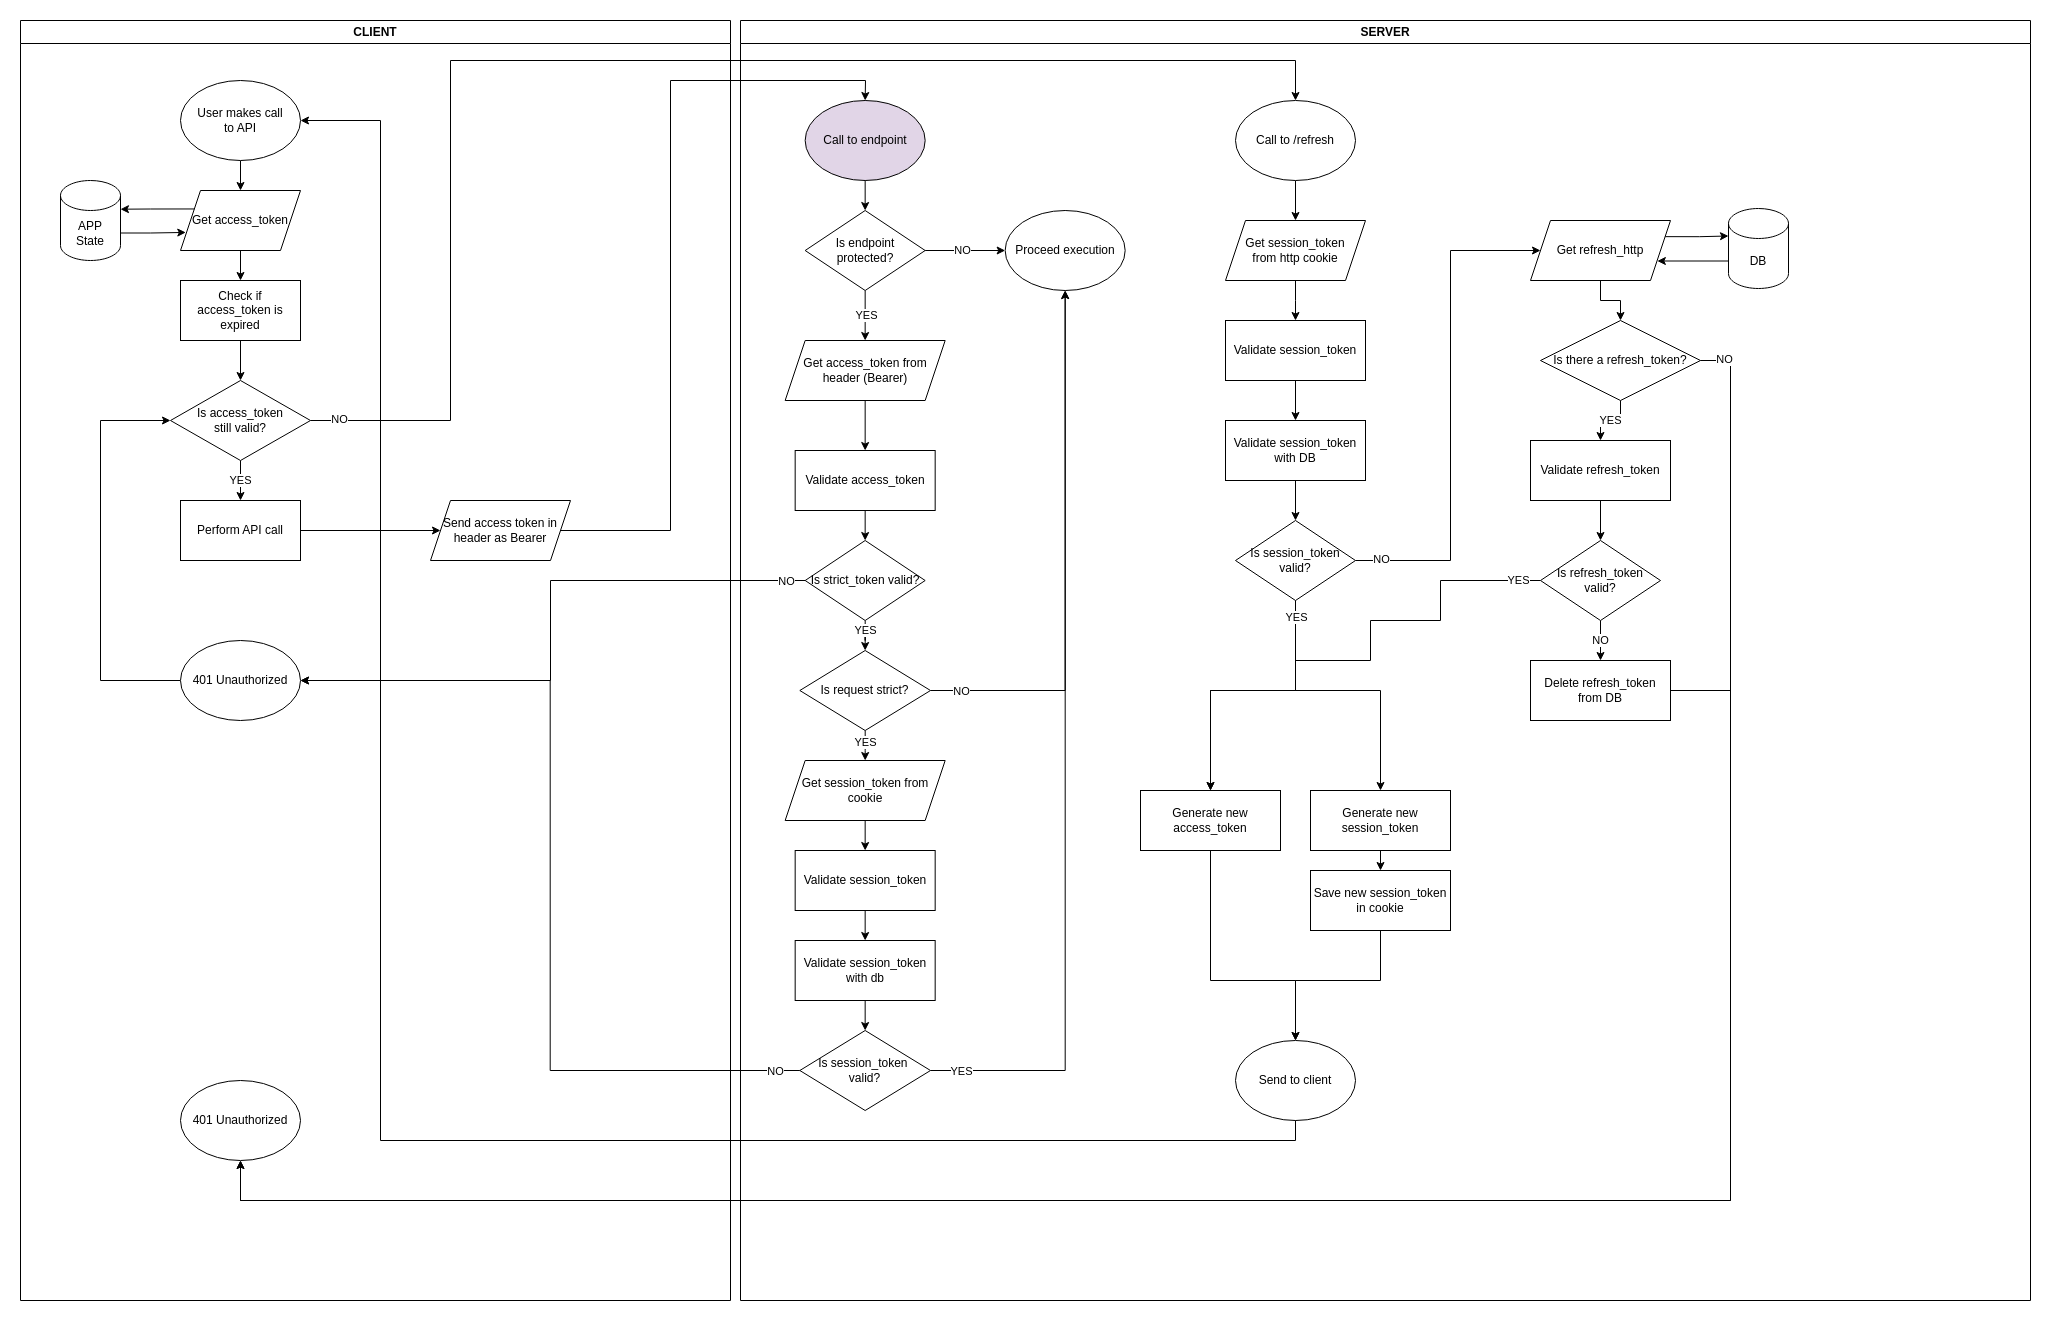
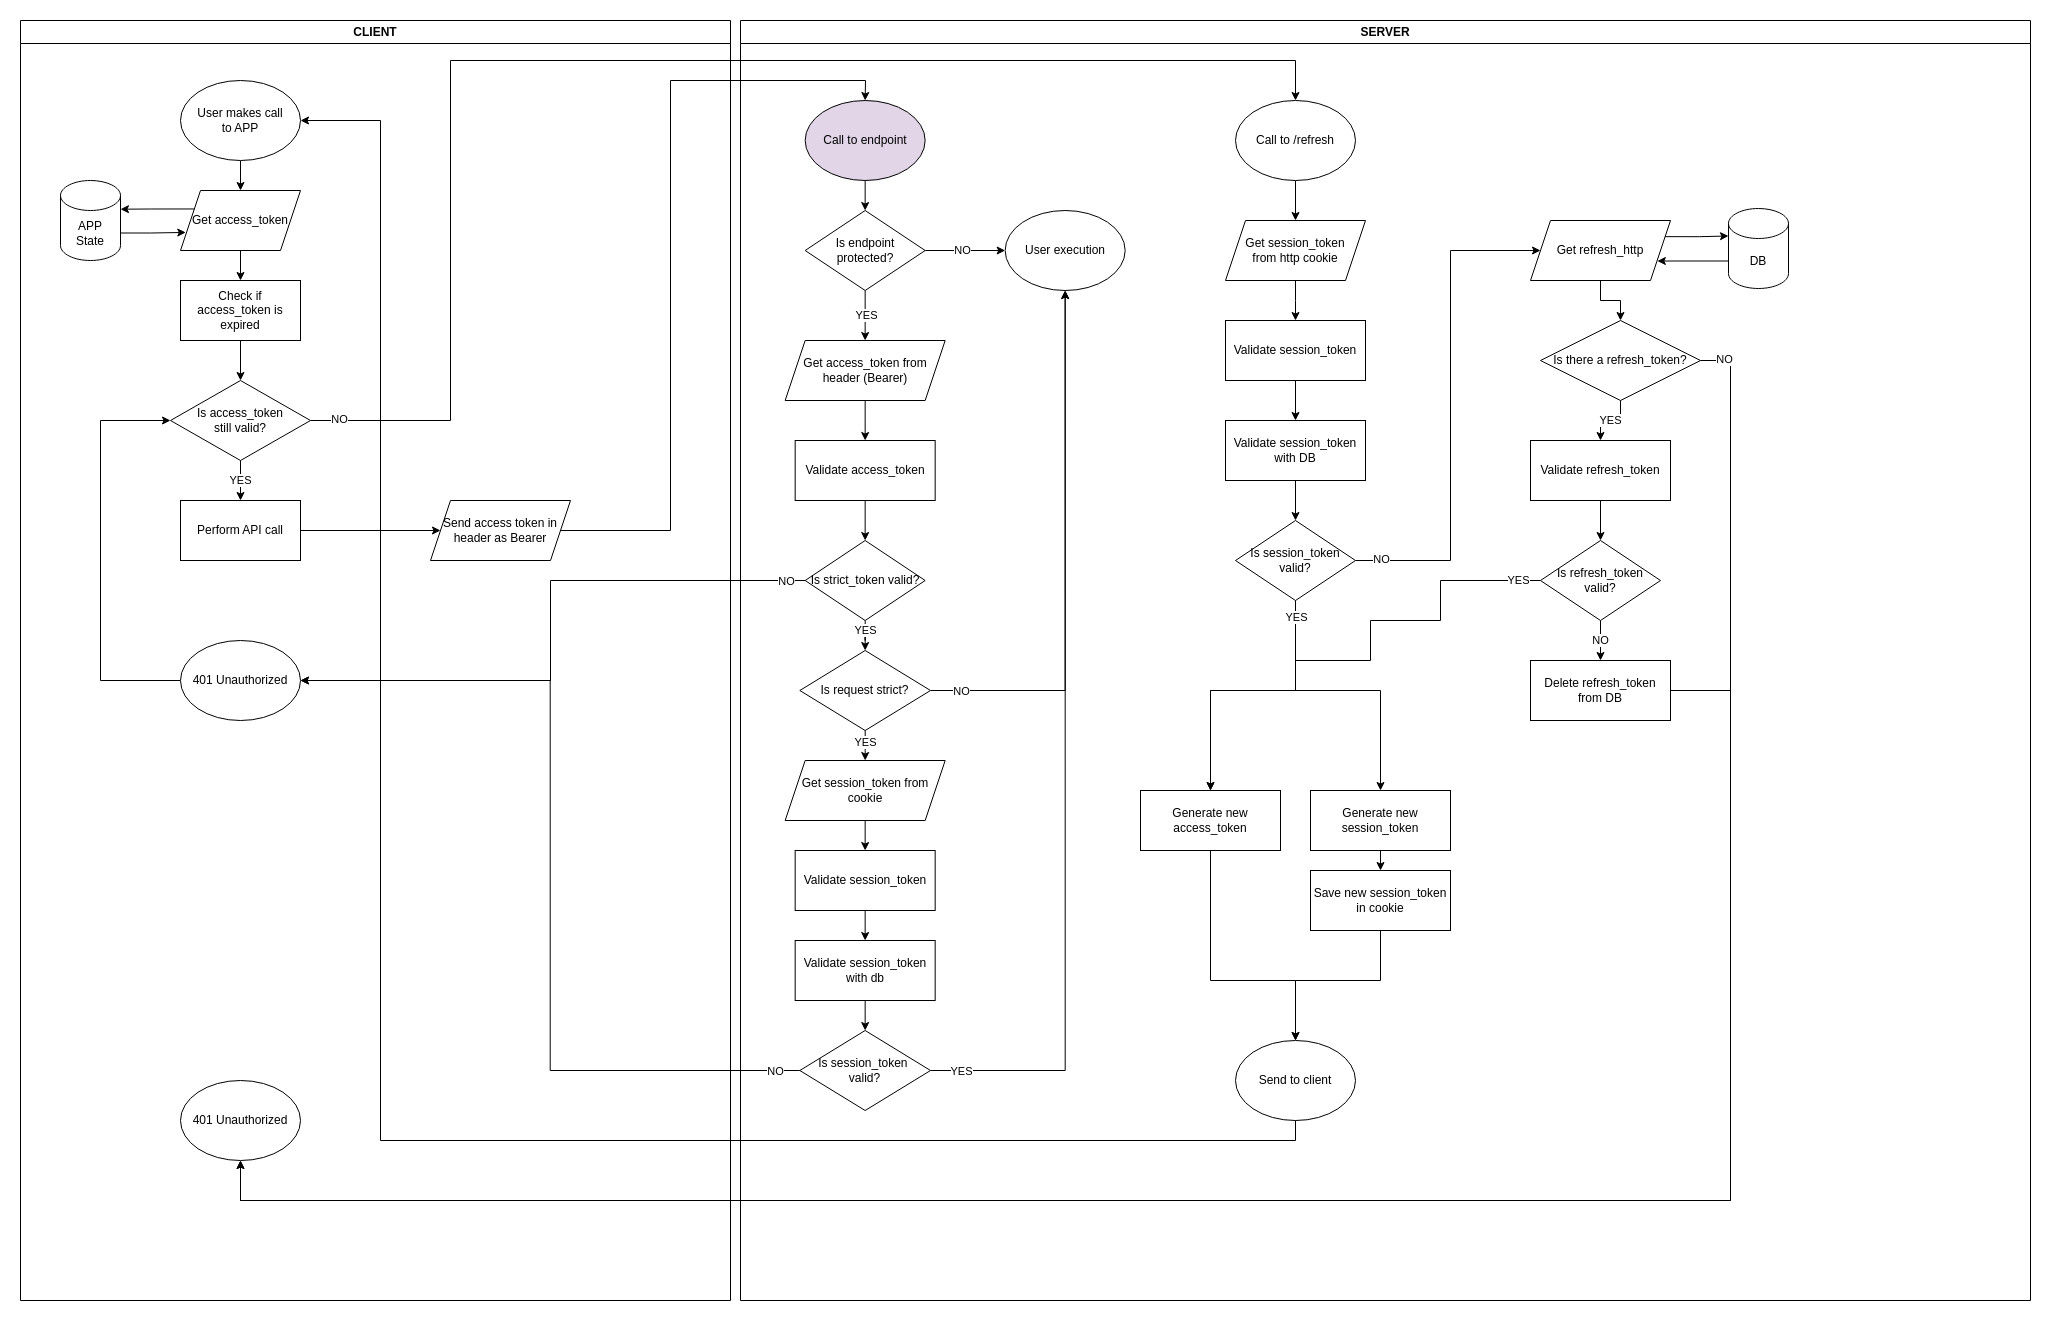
(241, 121) -> (241, 121)
(1066, 251) -> (1066, 251)
(865, 481) -> (865, 471)
